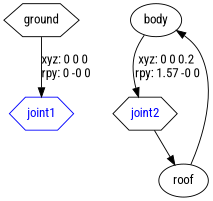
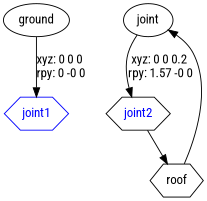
(42, 20) -> (36, 20)
(156, 20) -> (148, 20)
(184, 181) -> (177, 181)
